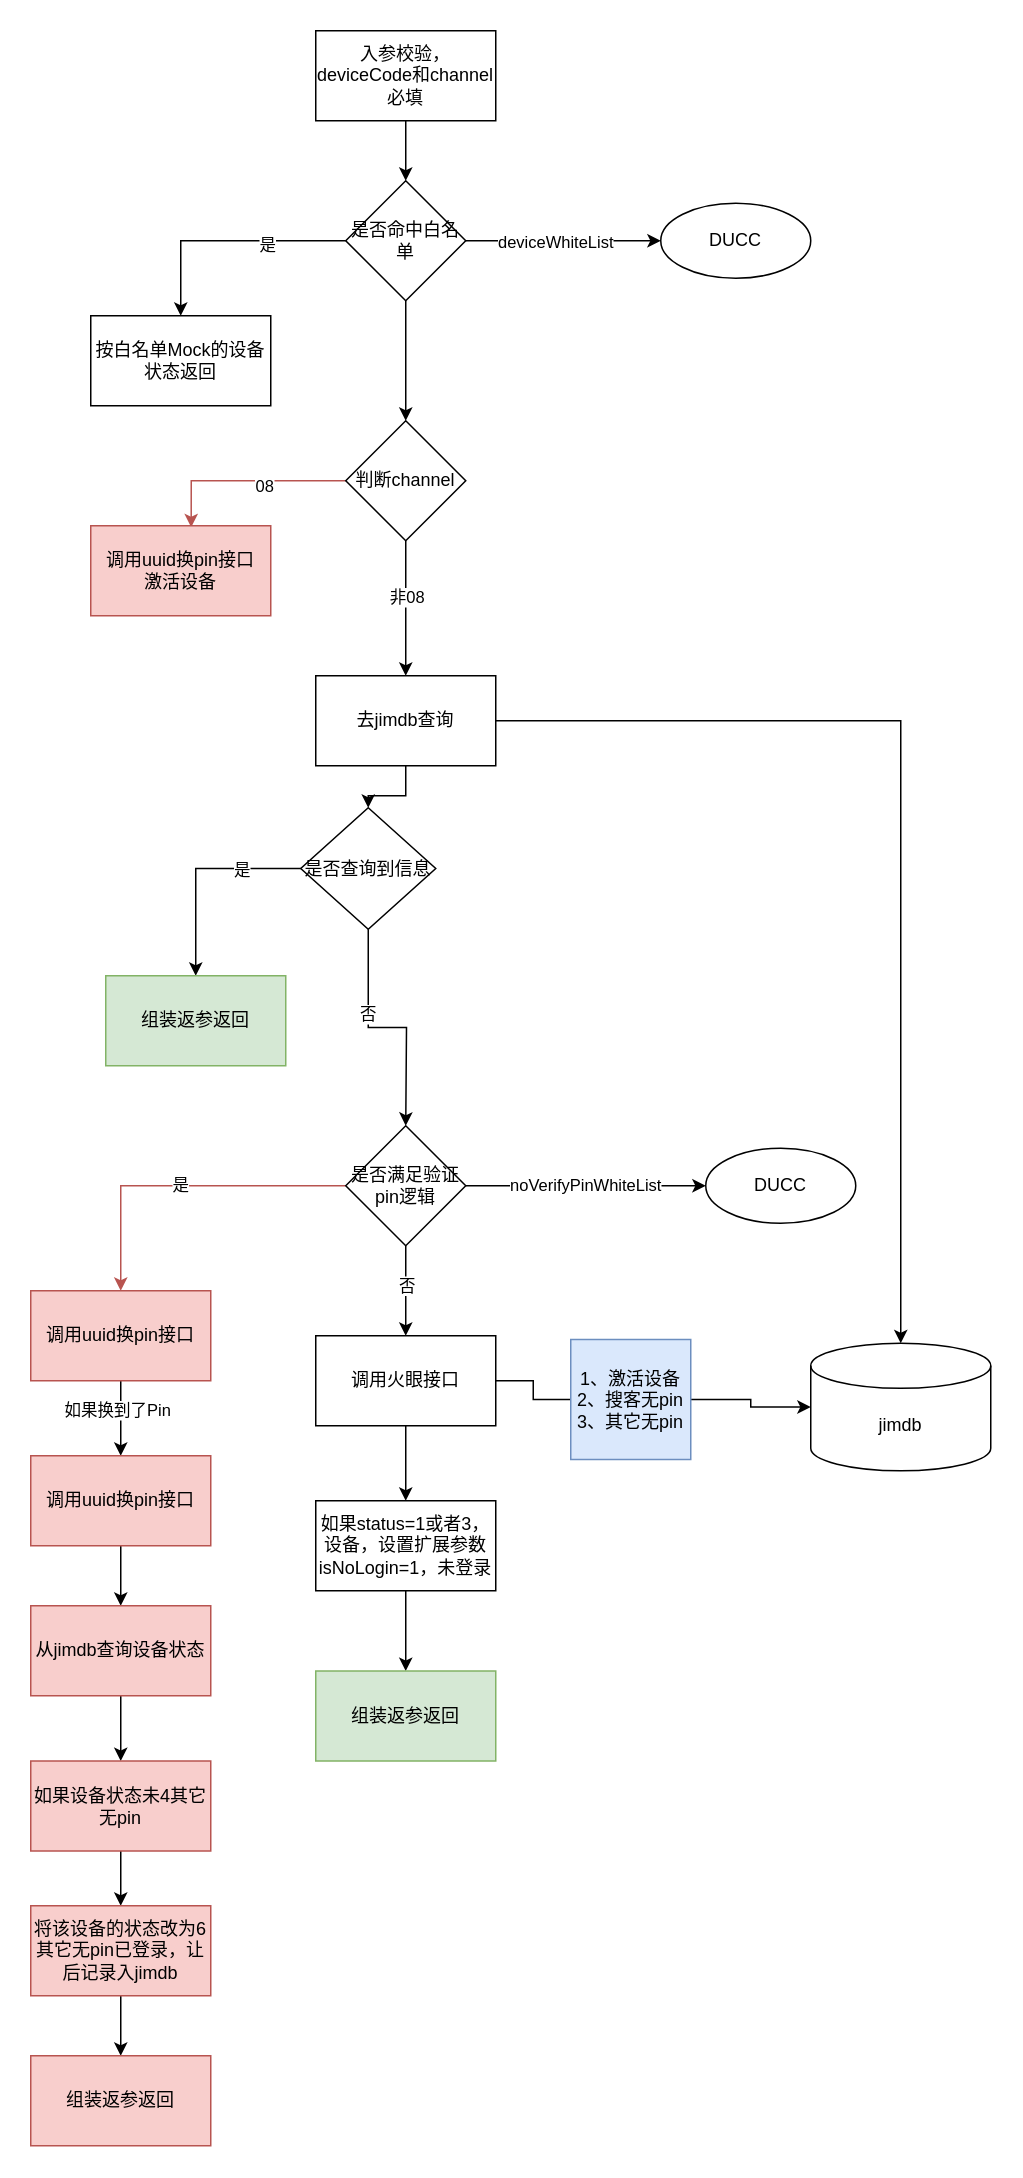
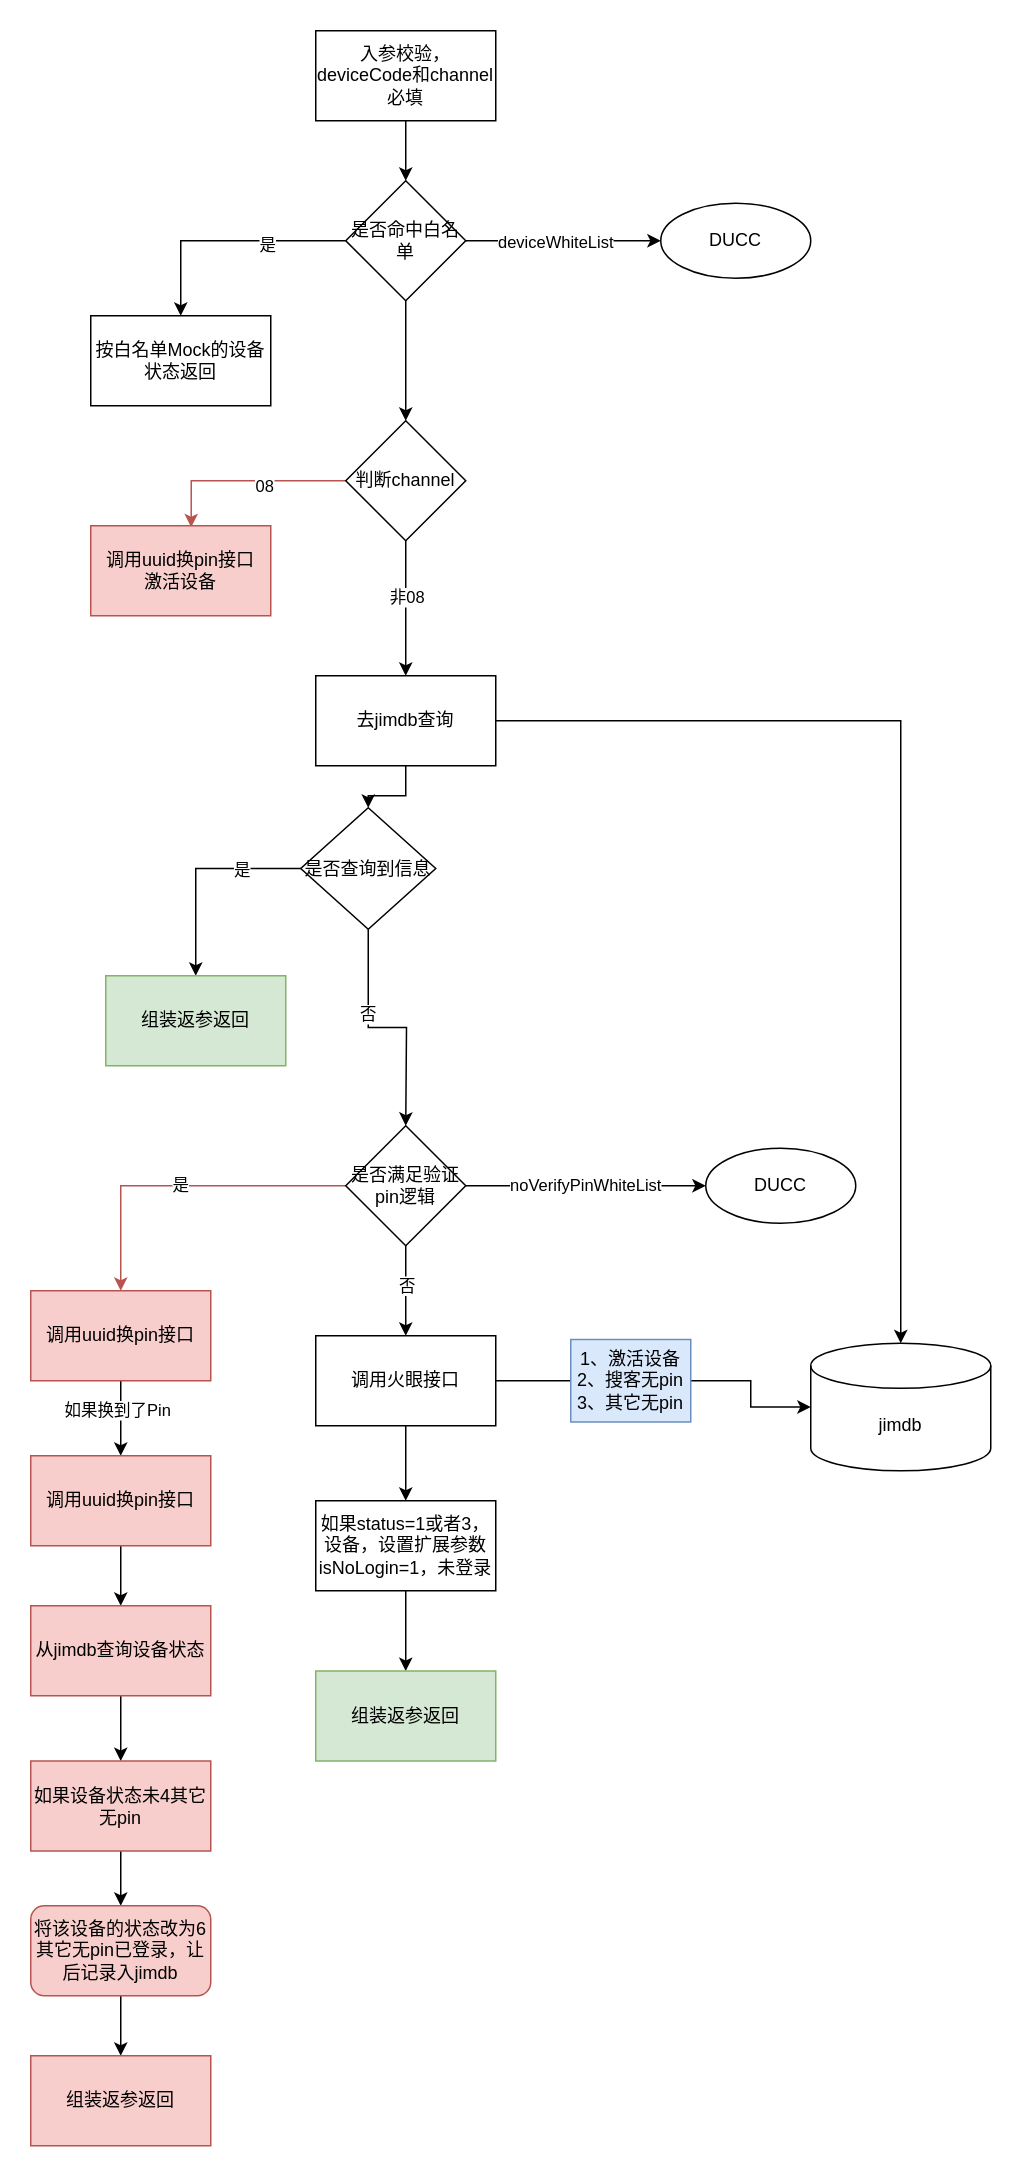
(631, 1400) -> (631, 1381)
(121, 1951) -> (121, 1951)
